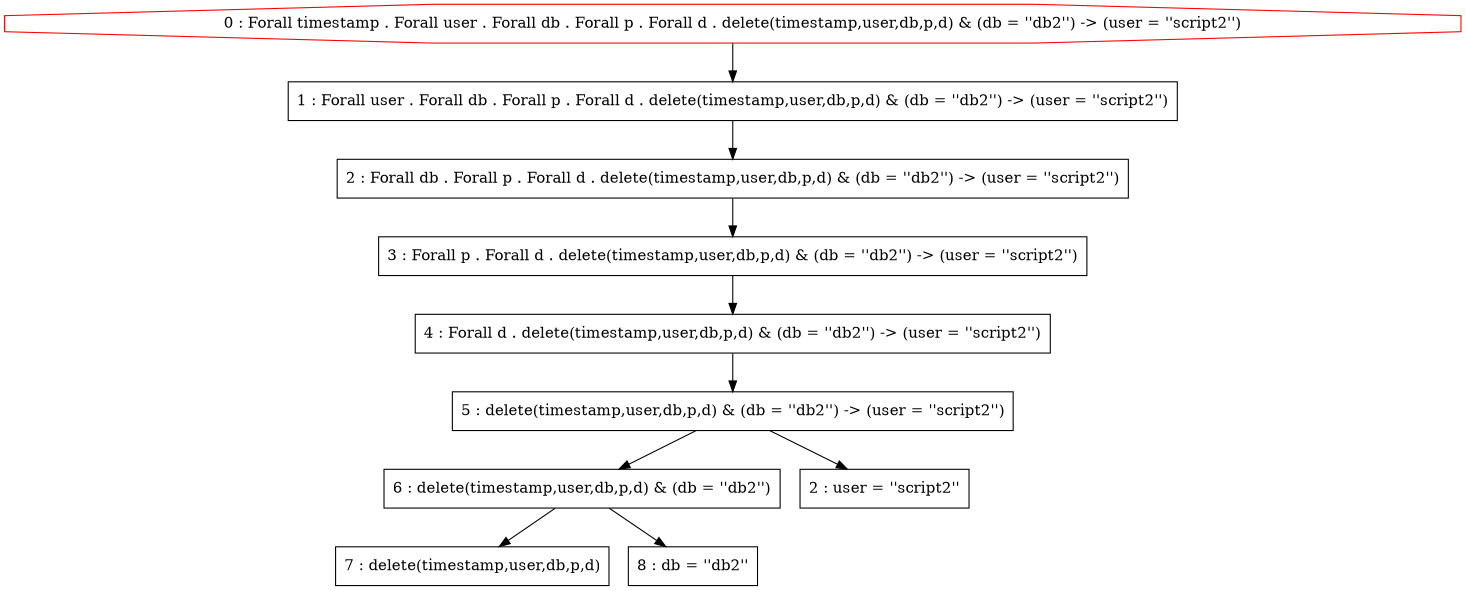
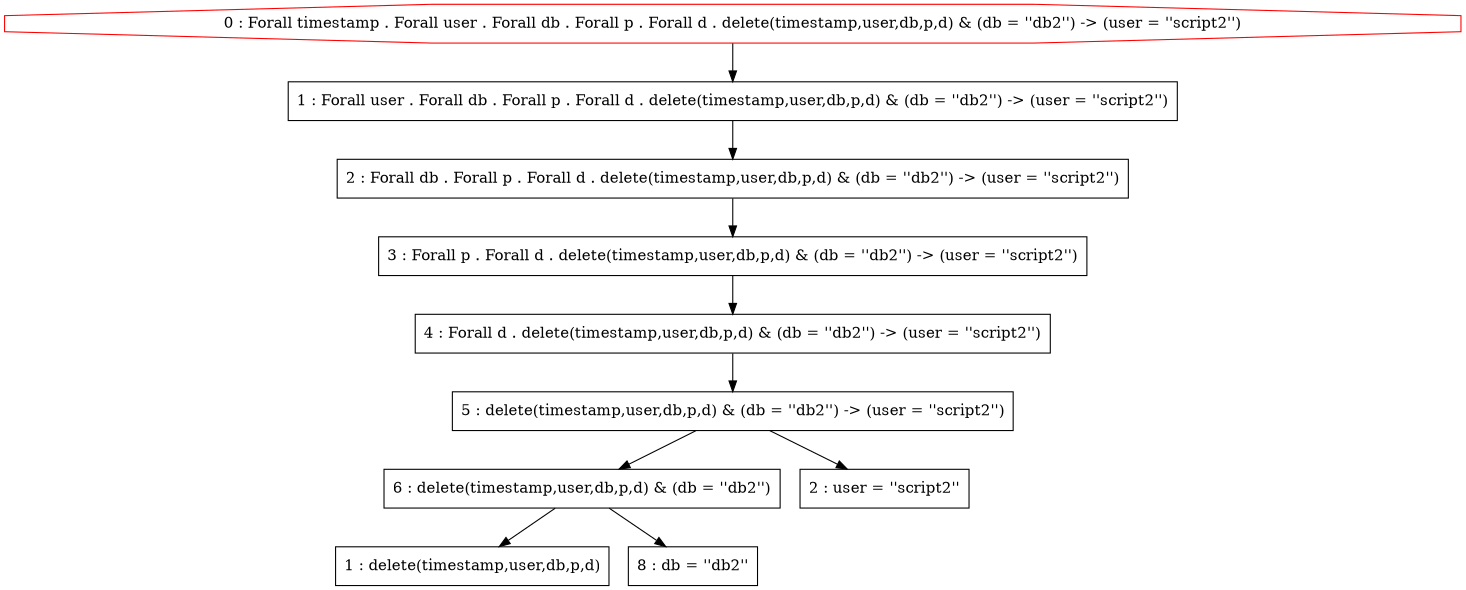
(472, 566) -> (472, 566)
